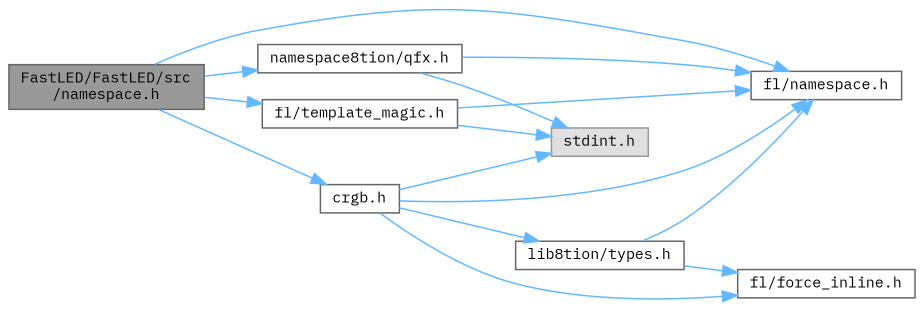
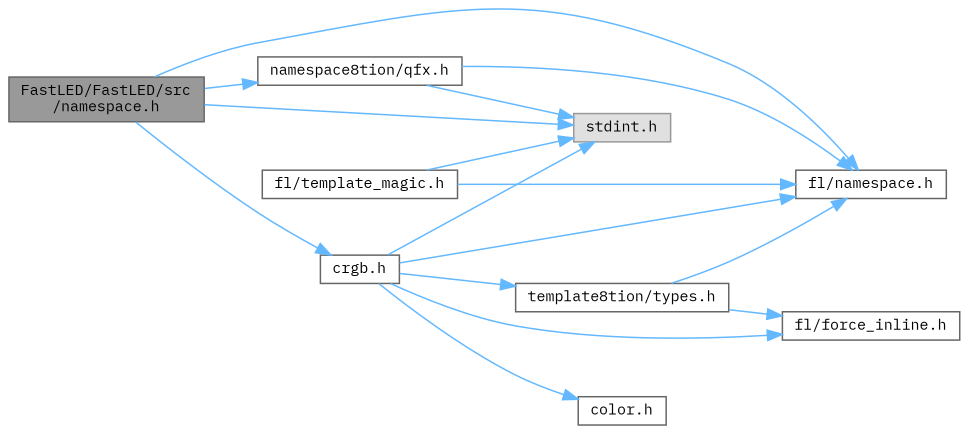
(226, 100) -> (381, 114)
(600, 255) -> (622, 298)
none -> (622, 411)
